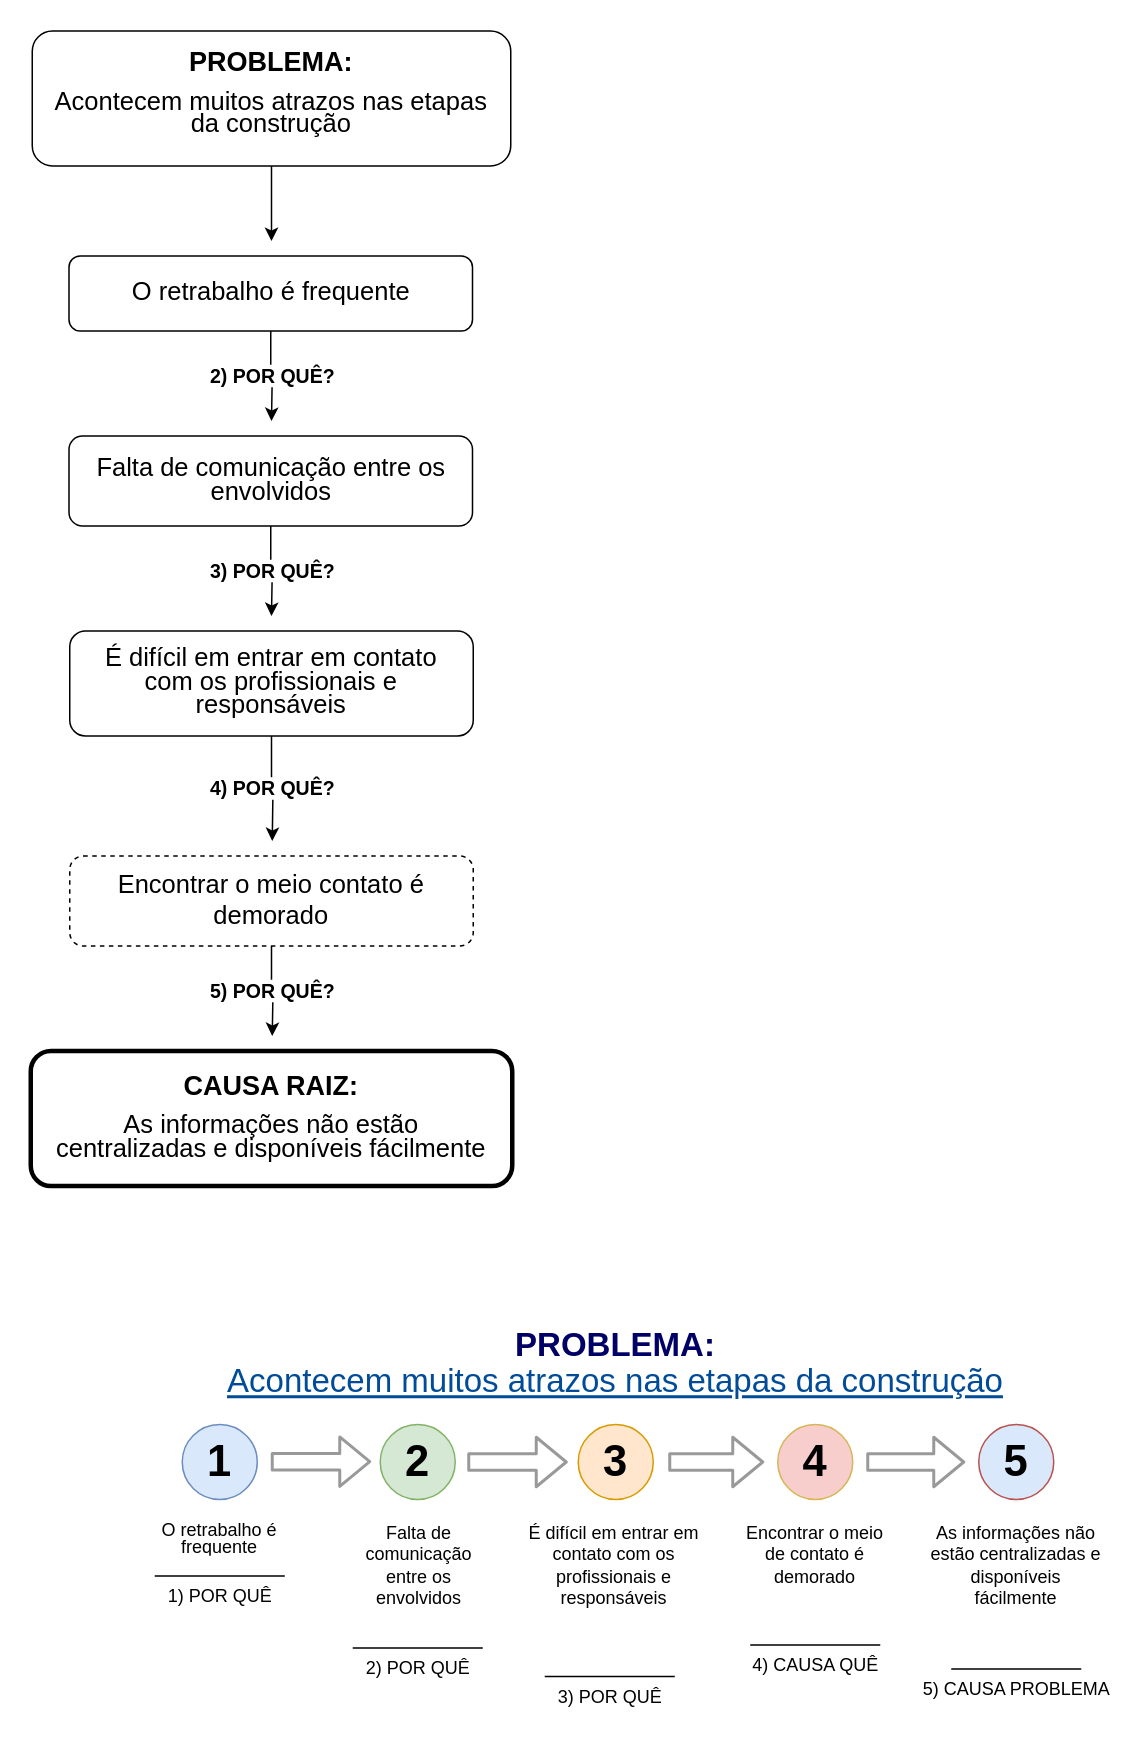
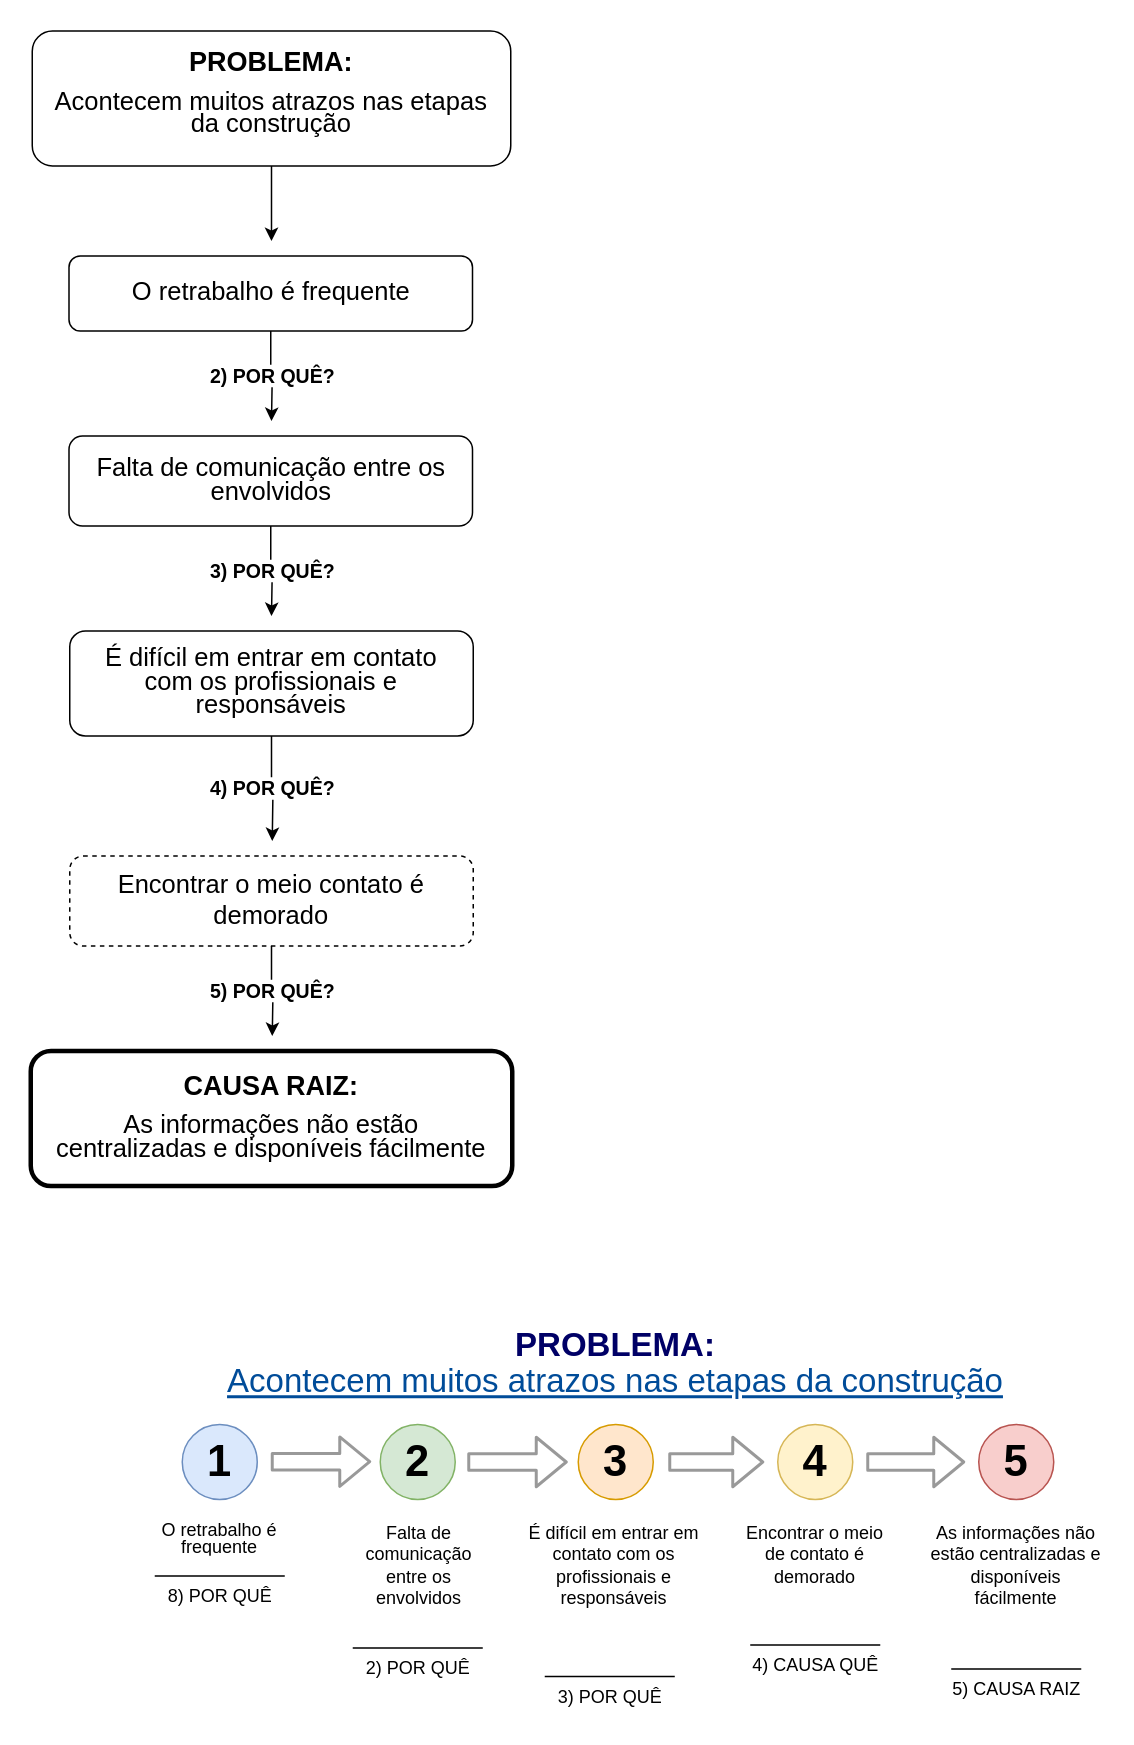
(815, 1462) -> (815, 1462)
(1016, 1462) -> (1016, 1462)
(221, 1582) -> (221, 1582)
(1017, 1675) -> (1017, 1675)
